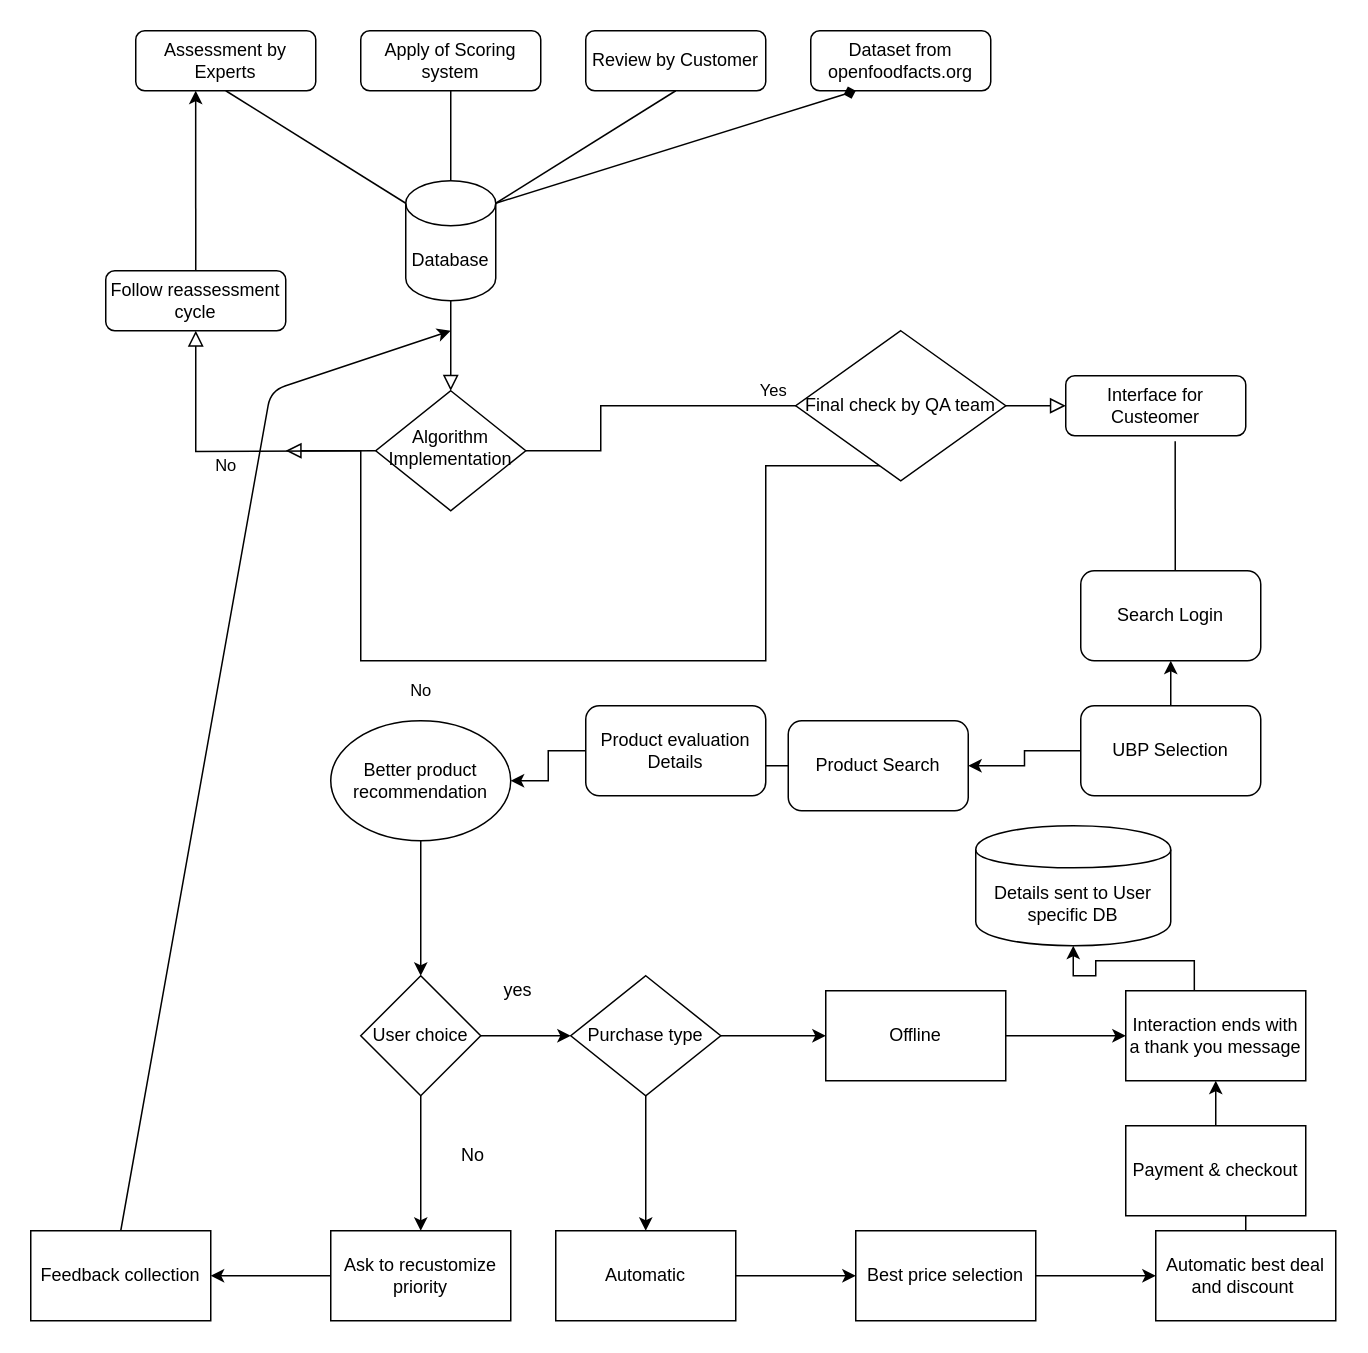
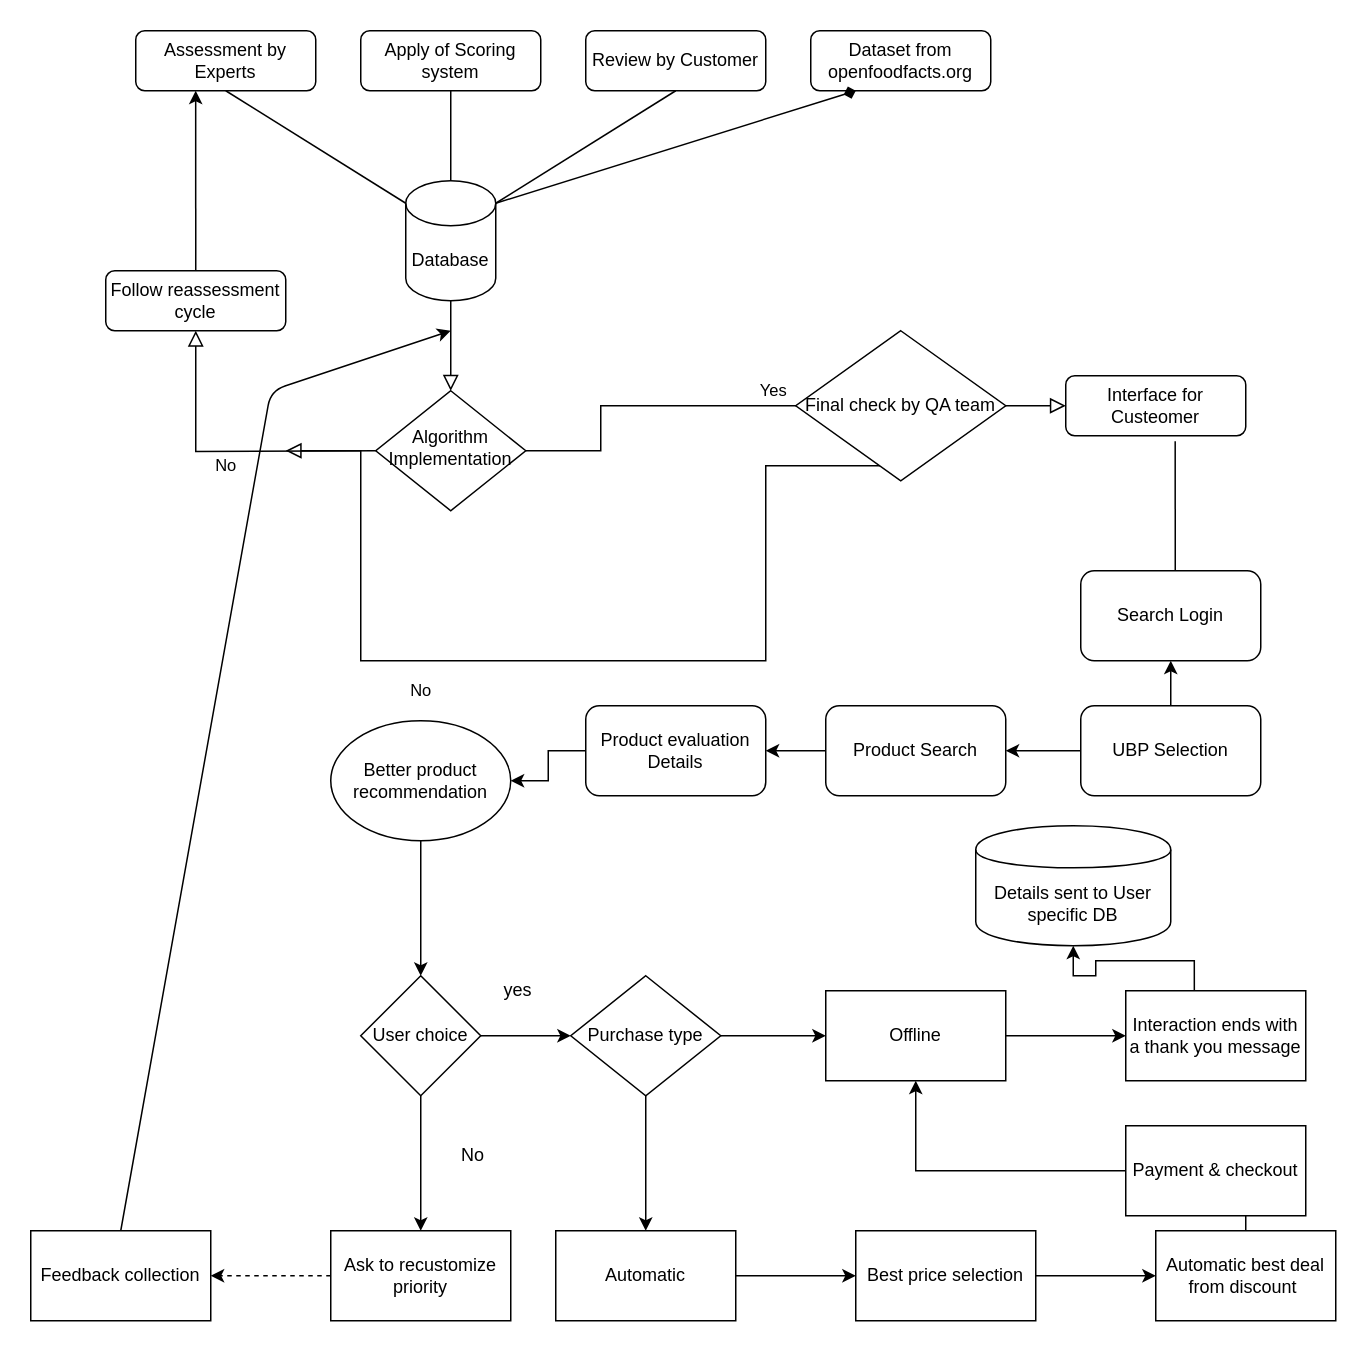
(878, 766) -> (916, 751)
(1216, 1098) -> (981, 1171)
(275, 1276) -> (275, 1276)
(1246, 1276) -> (1246, 1276)
